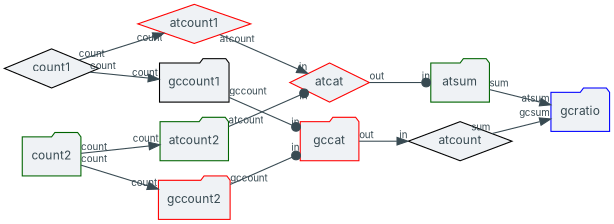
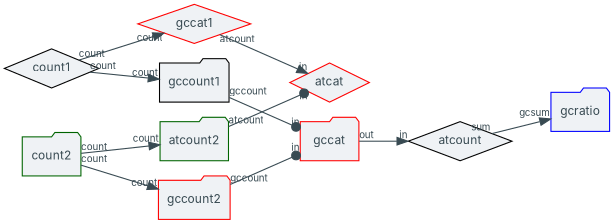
(194, 24) -> (194, 24)
(460, 83) -> none
